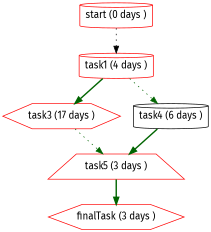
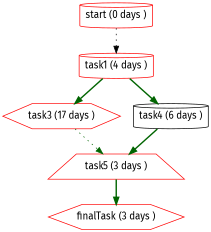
(141, 89) -> (141, 89)
